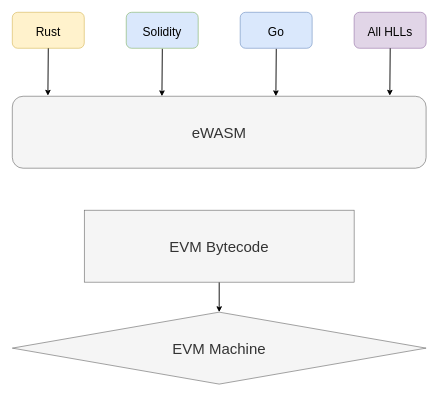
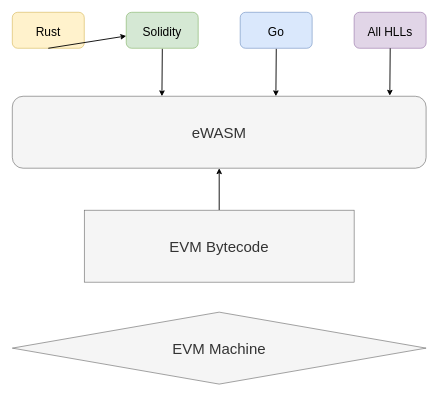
(162, 30) -> (162, 30)
(48, 62) -> (85, 42)
(219, 295) -> (219, 192)
